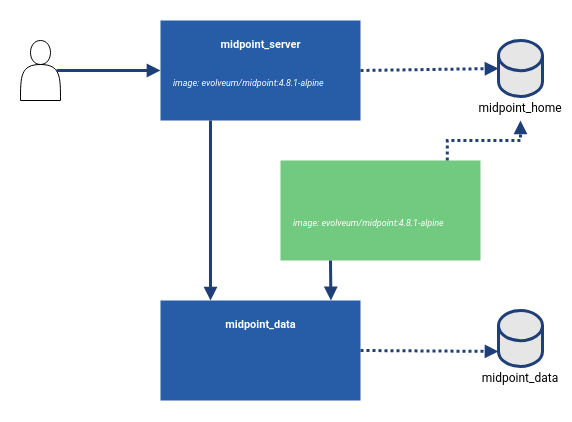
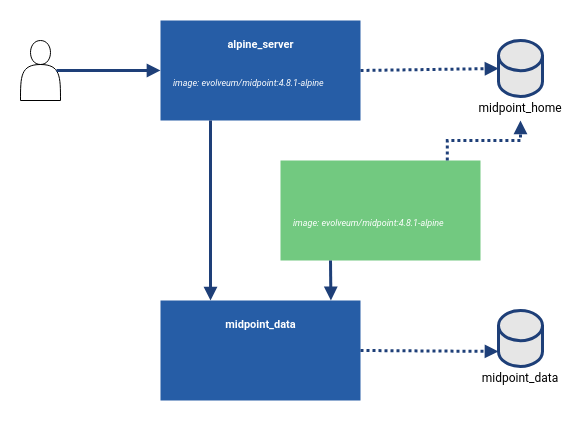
(261, 45) -> (261, 45)
